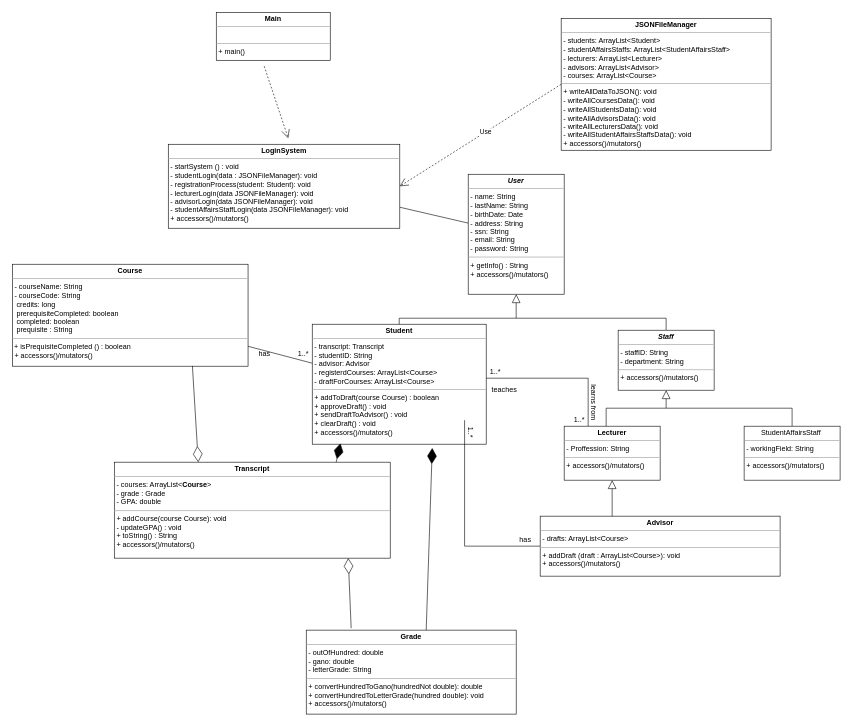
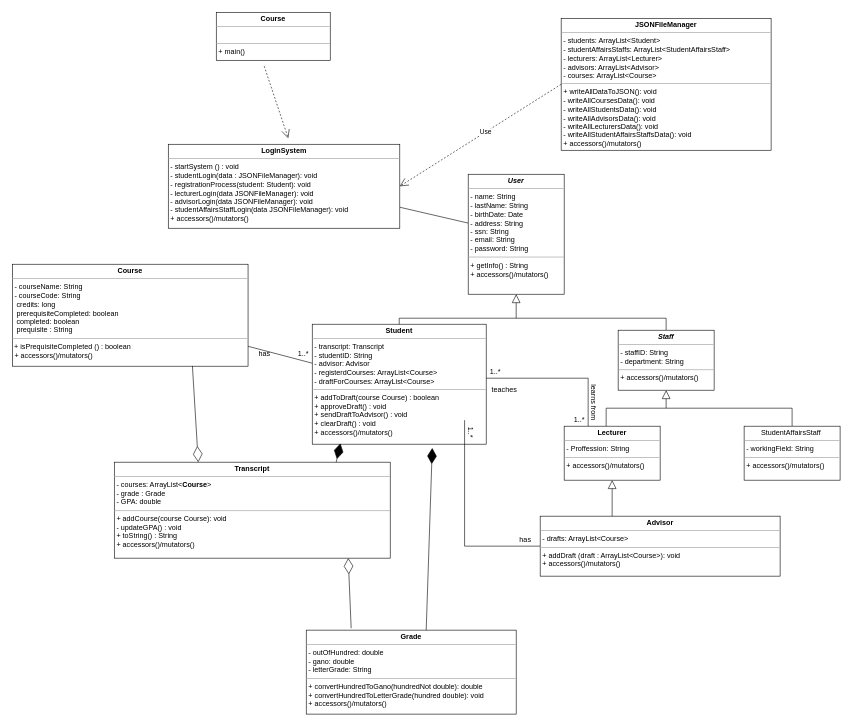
(231, 21) -> (231, 21)
